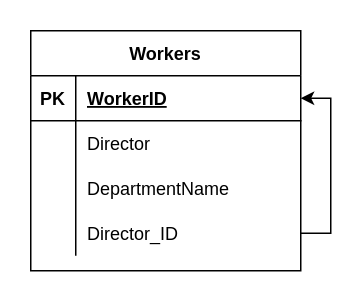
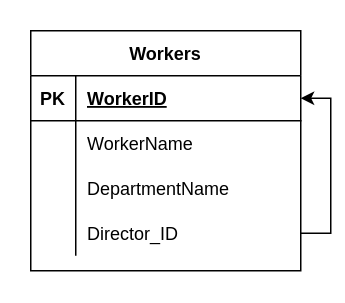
(125, 144) -> (137, 144)
